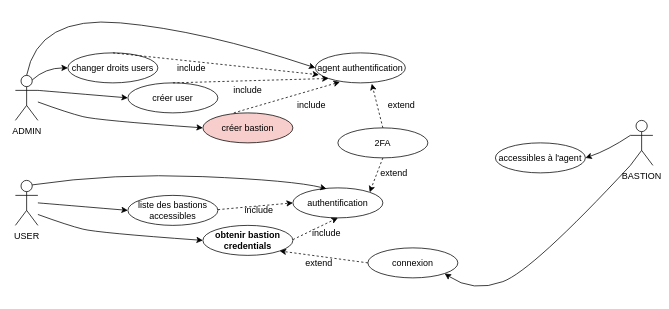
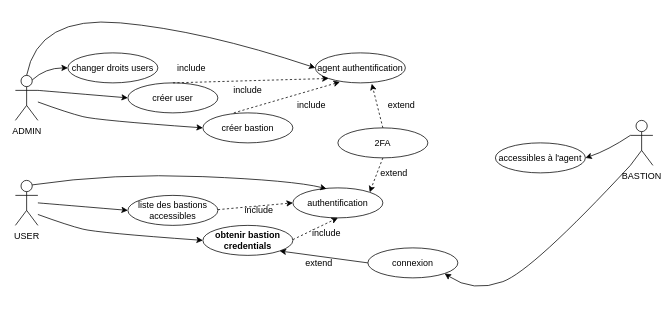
(229, 65) -> none
(248, 128) -> (248, 128)
(327, 257) -> (327, 257)
